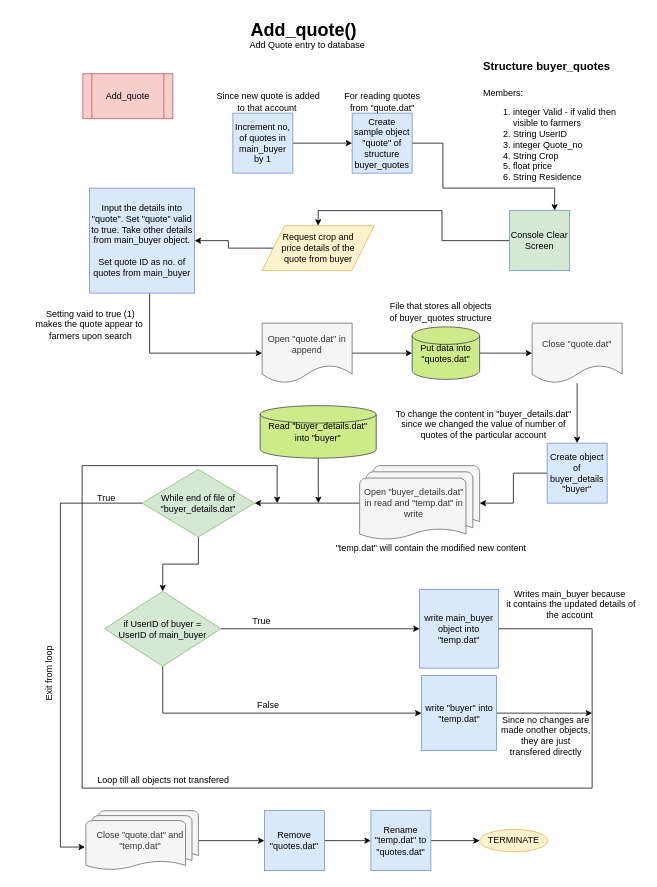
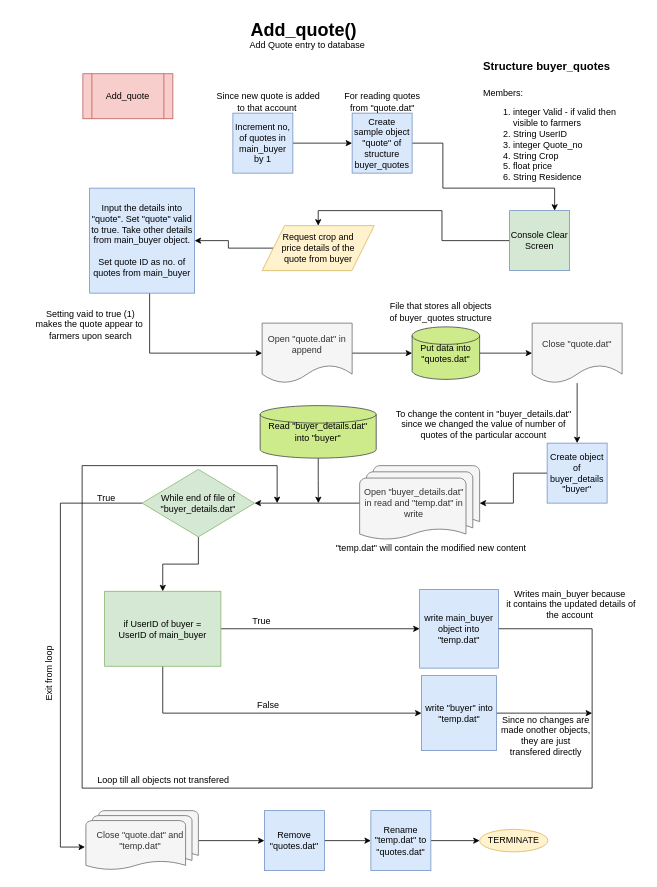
(163, 629) -> (163, 629)
